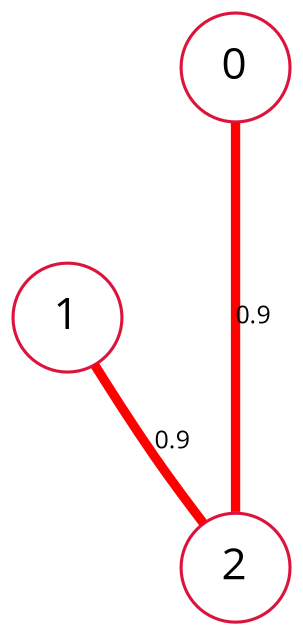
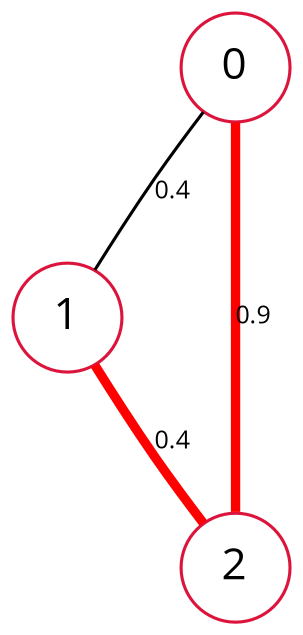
none -> (147, 190)
(173, 443) -> (173, 443)
